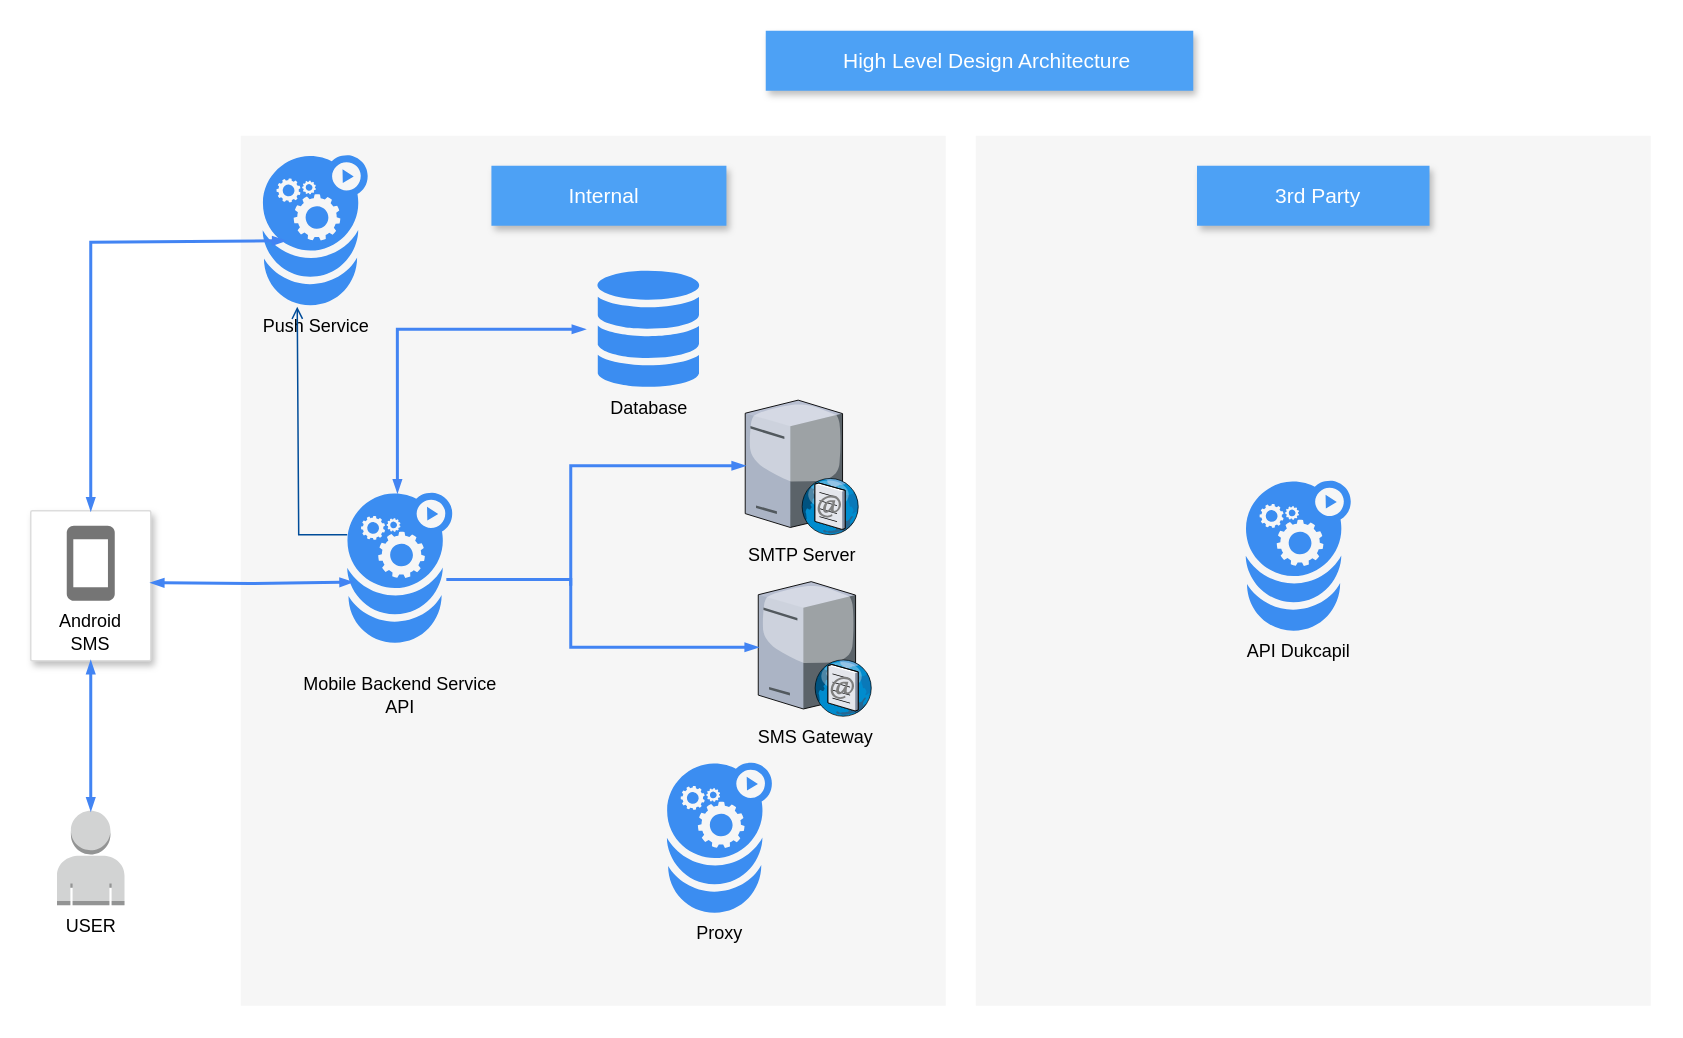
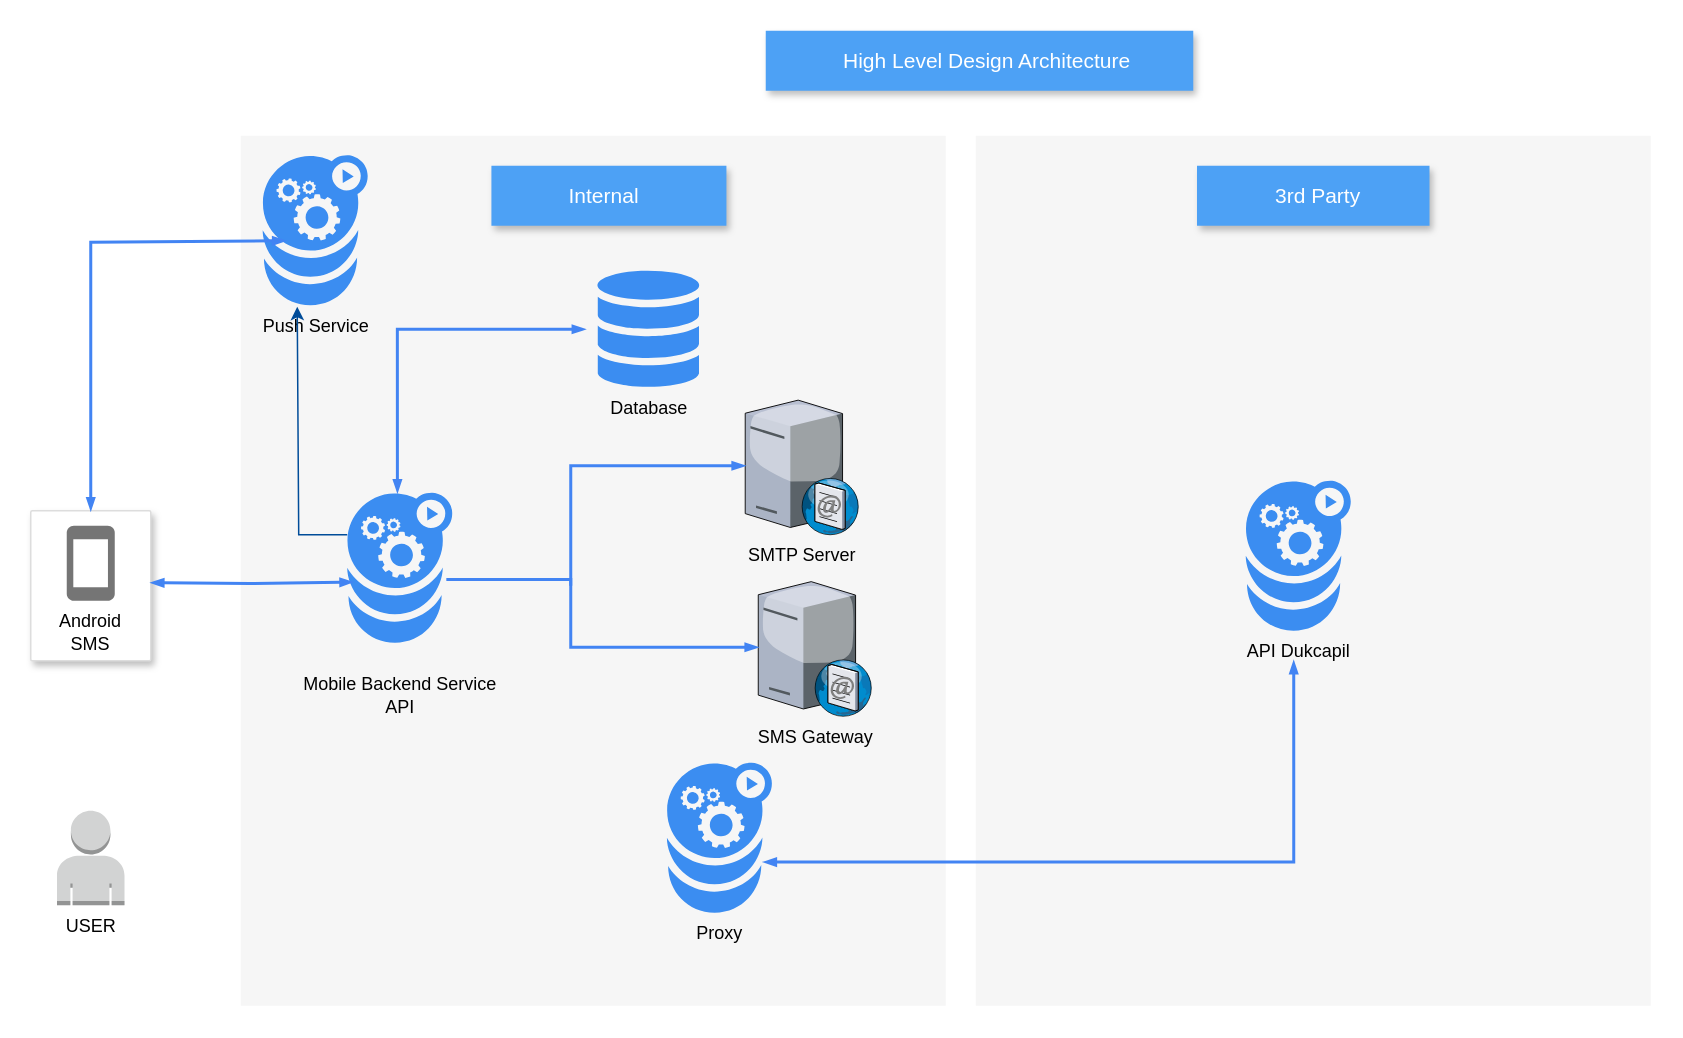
(297, 315) -> (297, 318)
(91, 735) -> none
none -> (1129, 862)
